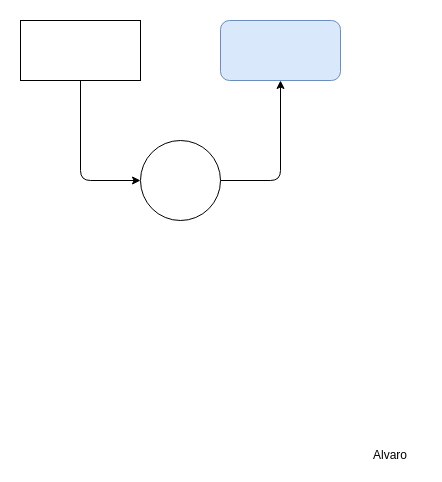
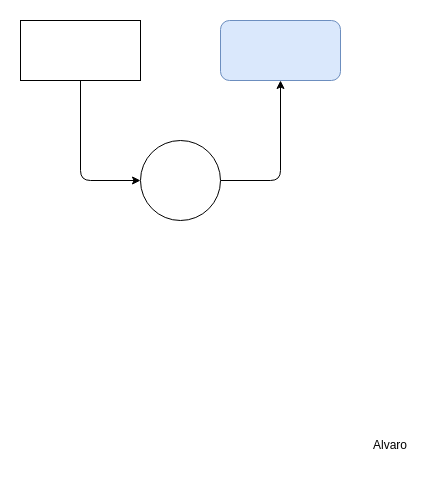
(391, 456) -> (391, 446)
